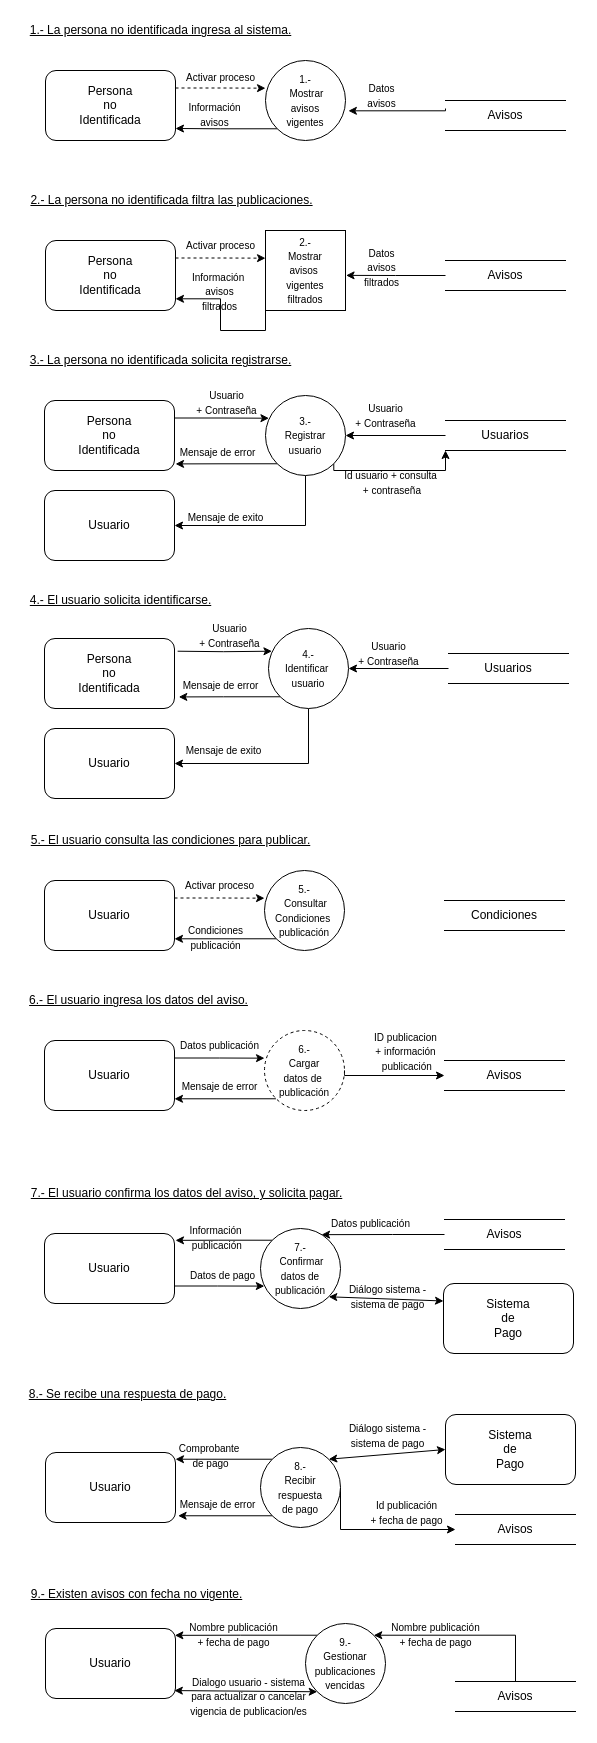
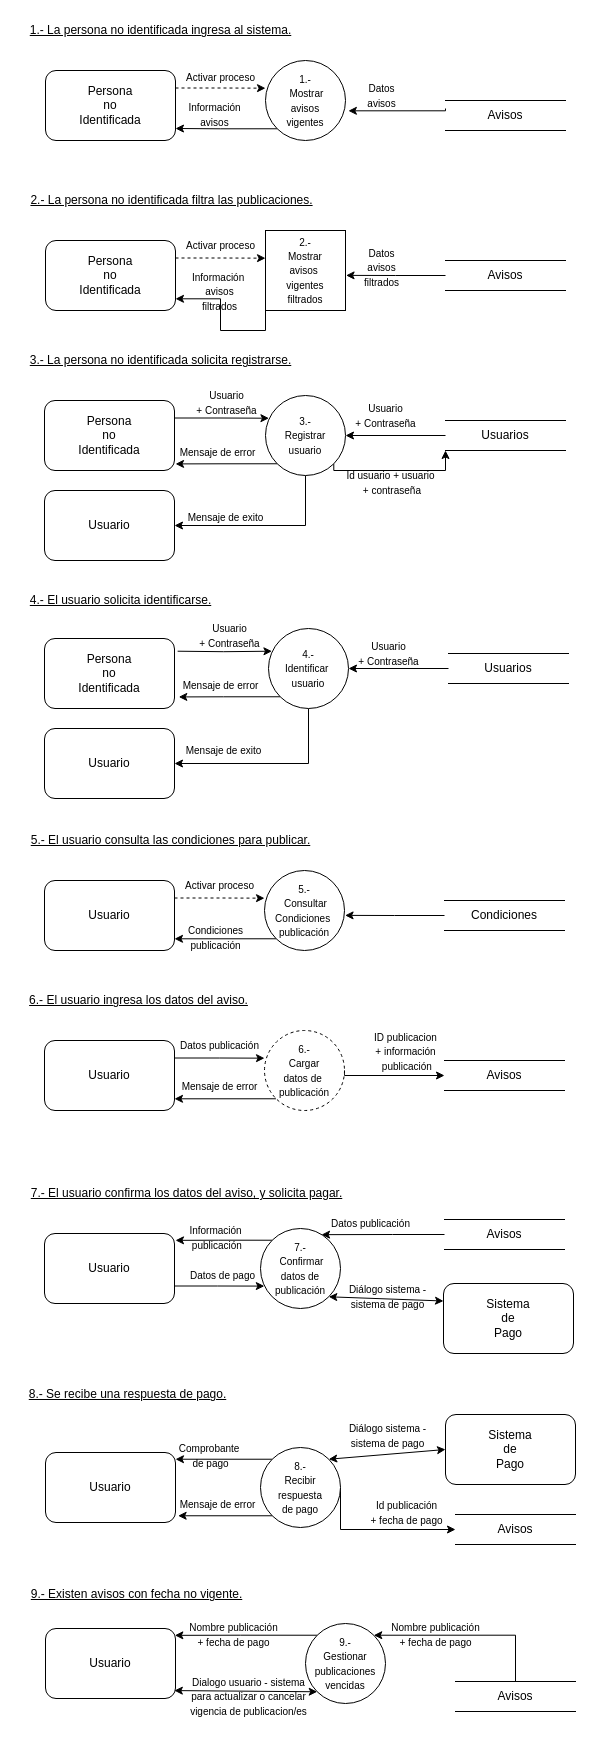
(391, 483) -> (391, 483)
none -> (399, 916)
